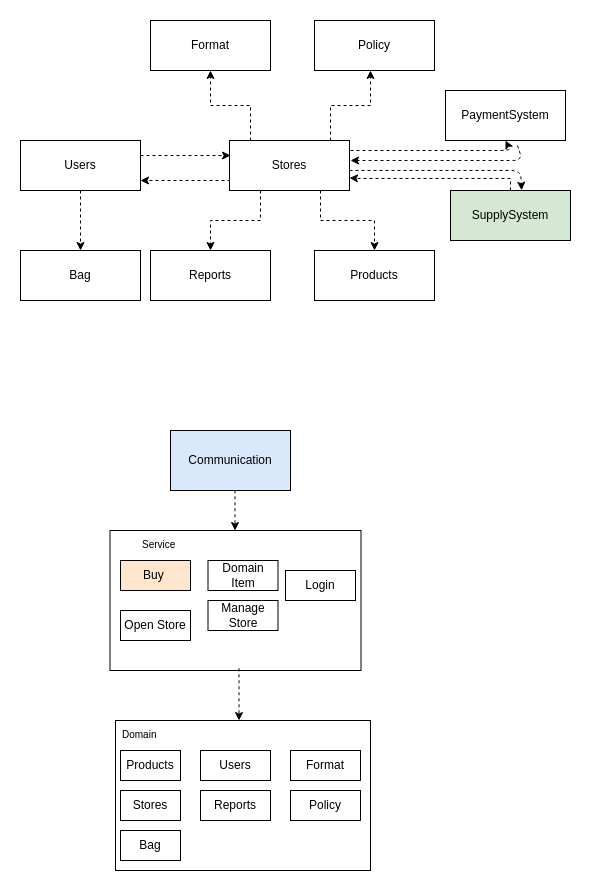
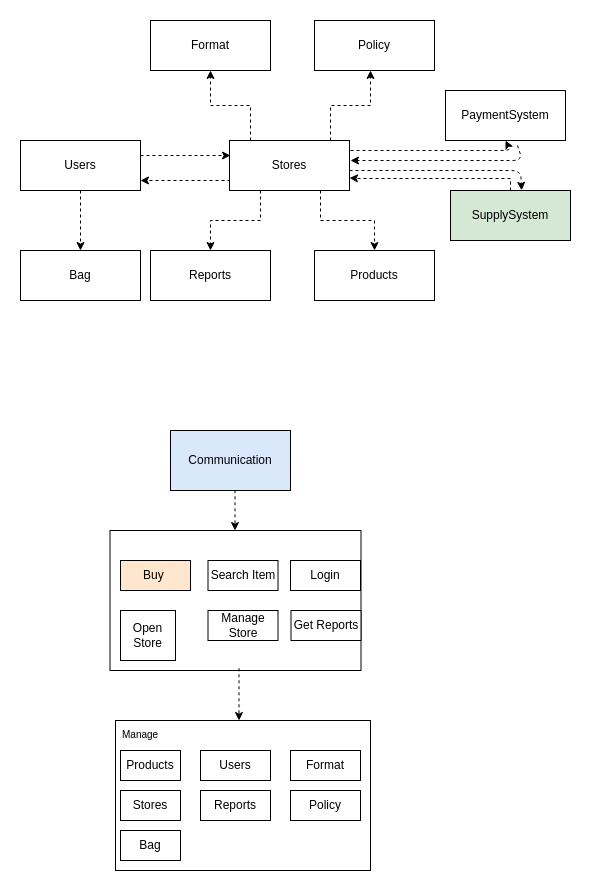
(171, 546) -> none
(244, 576) -> (244, 576)
(321, 586) -> (326, 576)
(243, 616) -> (243, 626)
(156, 626) -> (148, 636)
none -> (326, 626)
(141, 735) -> (143, 735)
